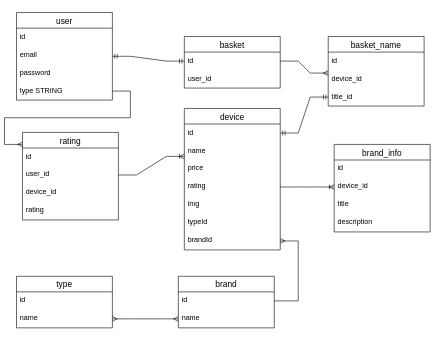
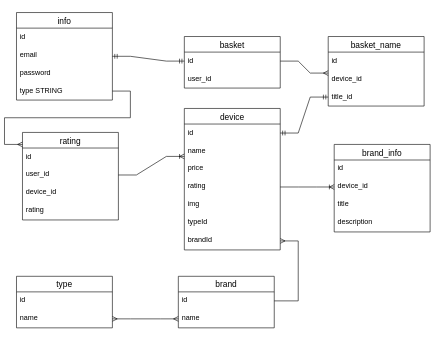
(64, 21) -> (64, 21)
